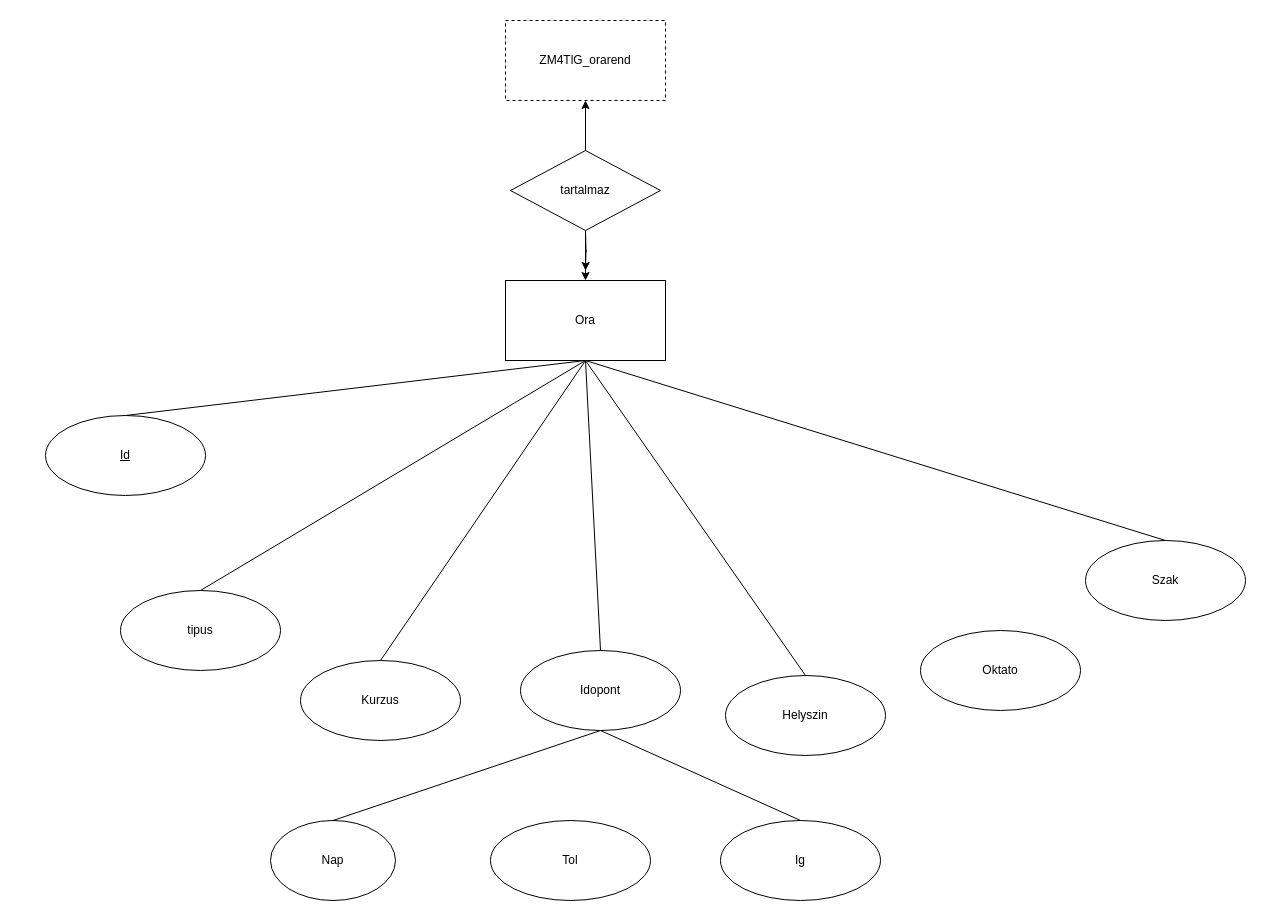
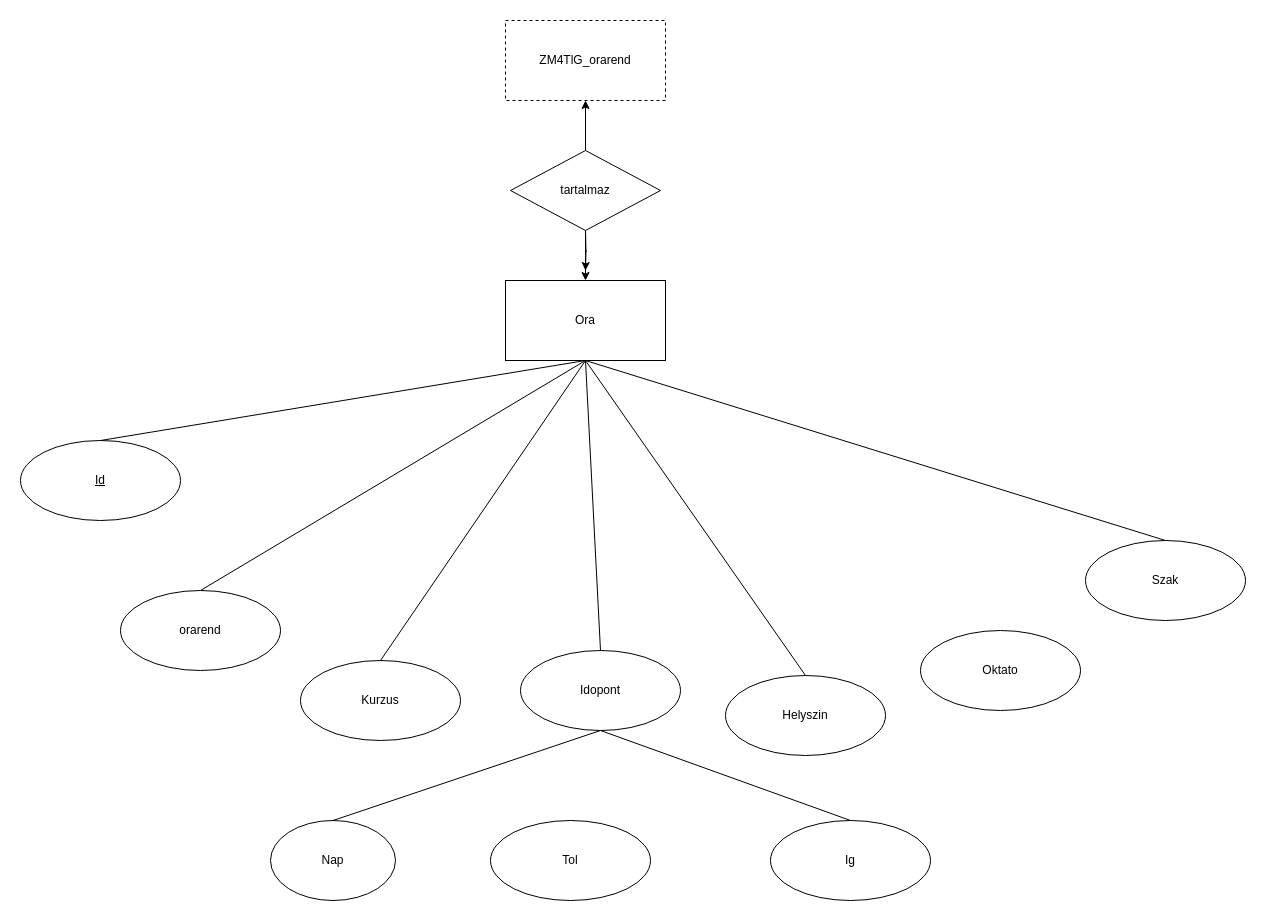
(126, 456) -> (101, 481)
(201, 631) -> (201, 631)
(801, 861) -> (851, 861)
